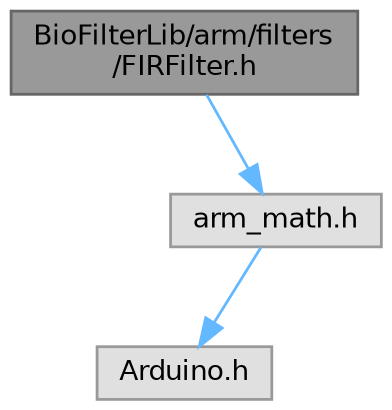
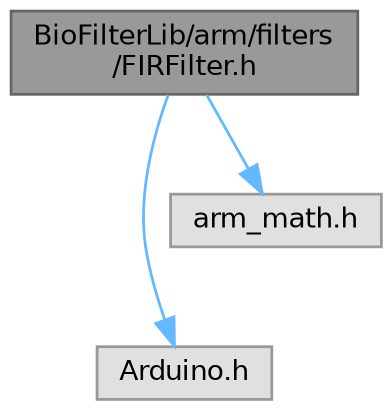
(238, 285) -> (144, 207)
